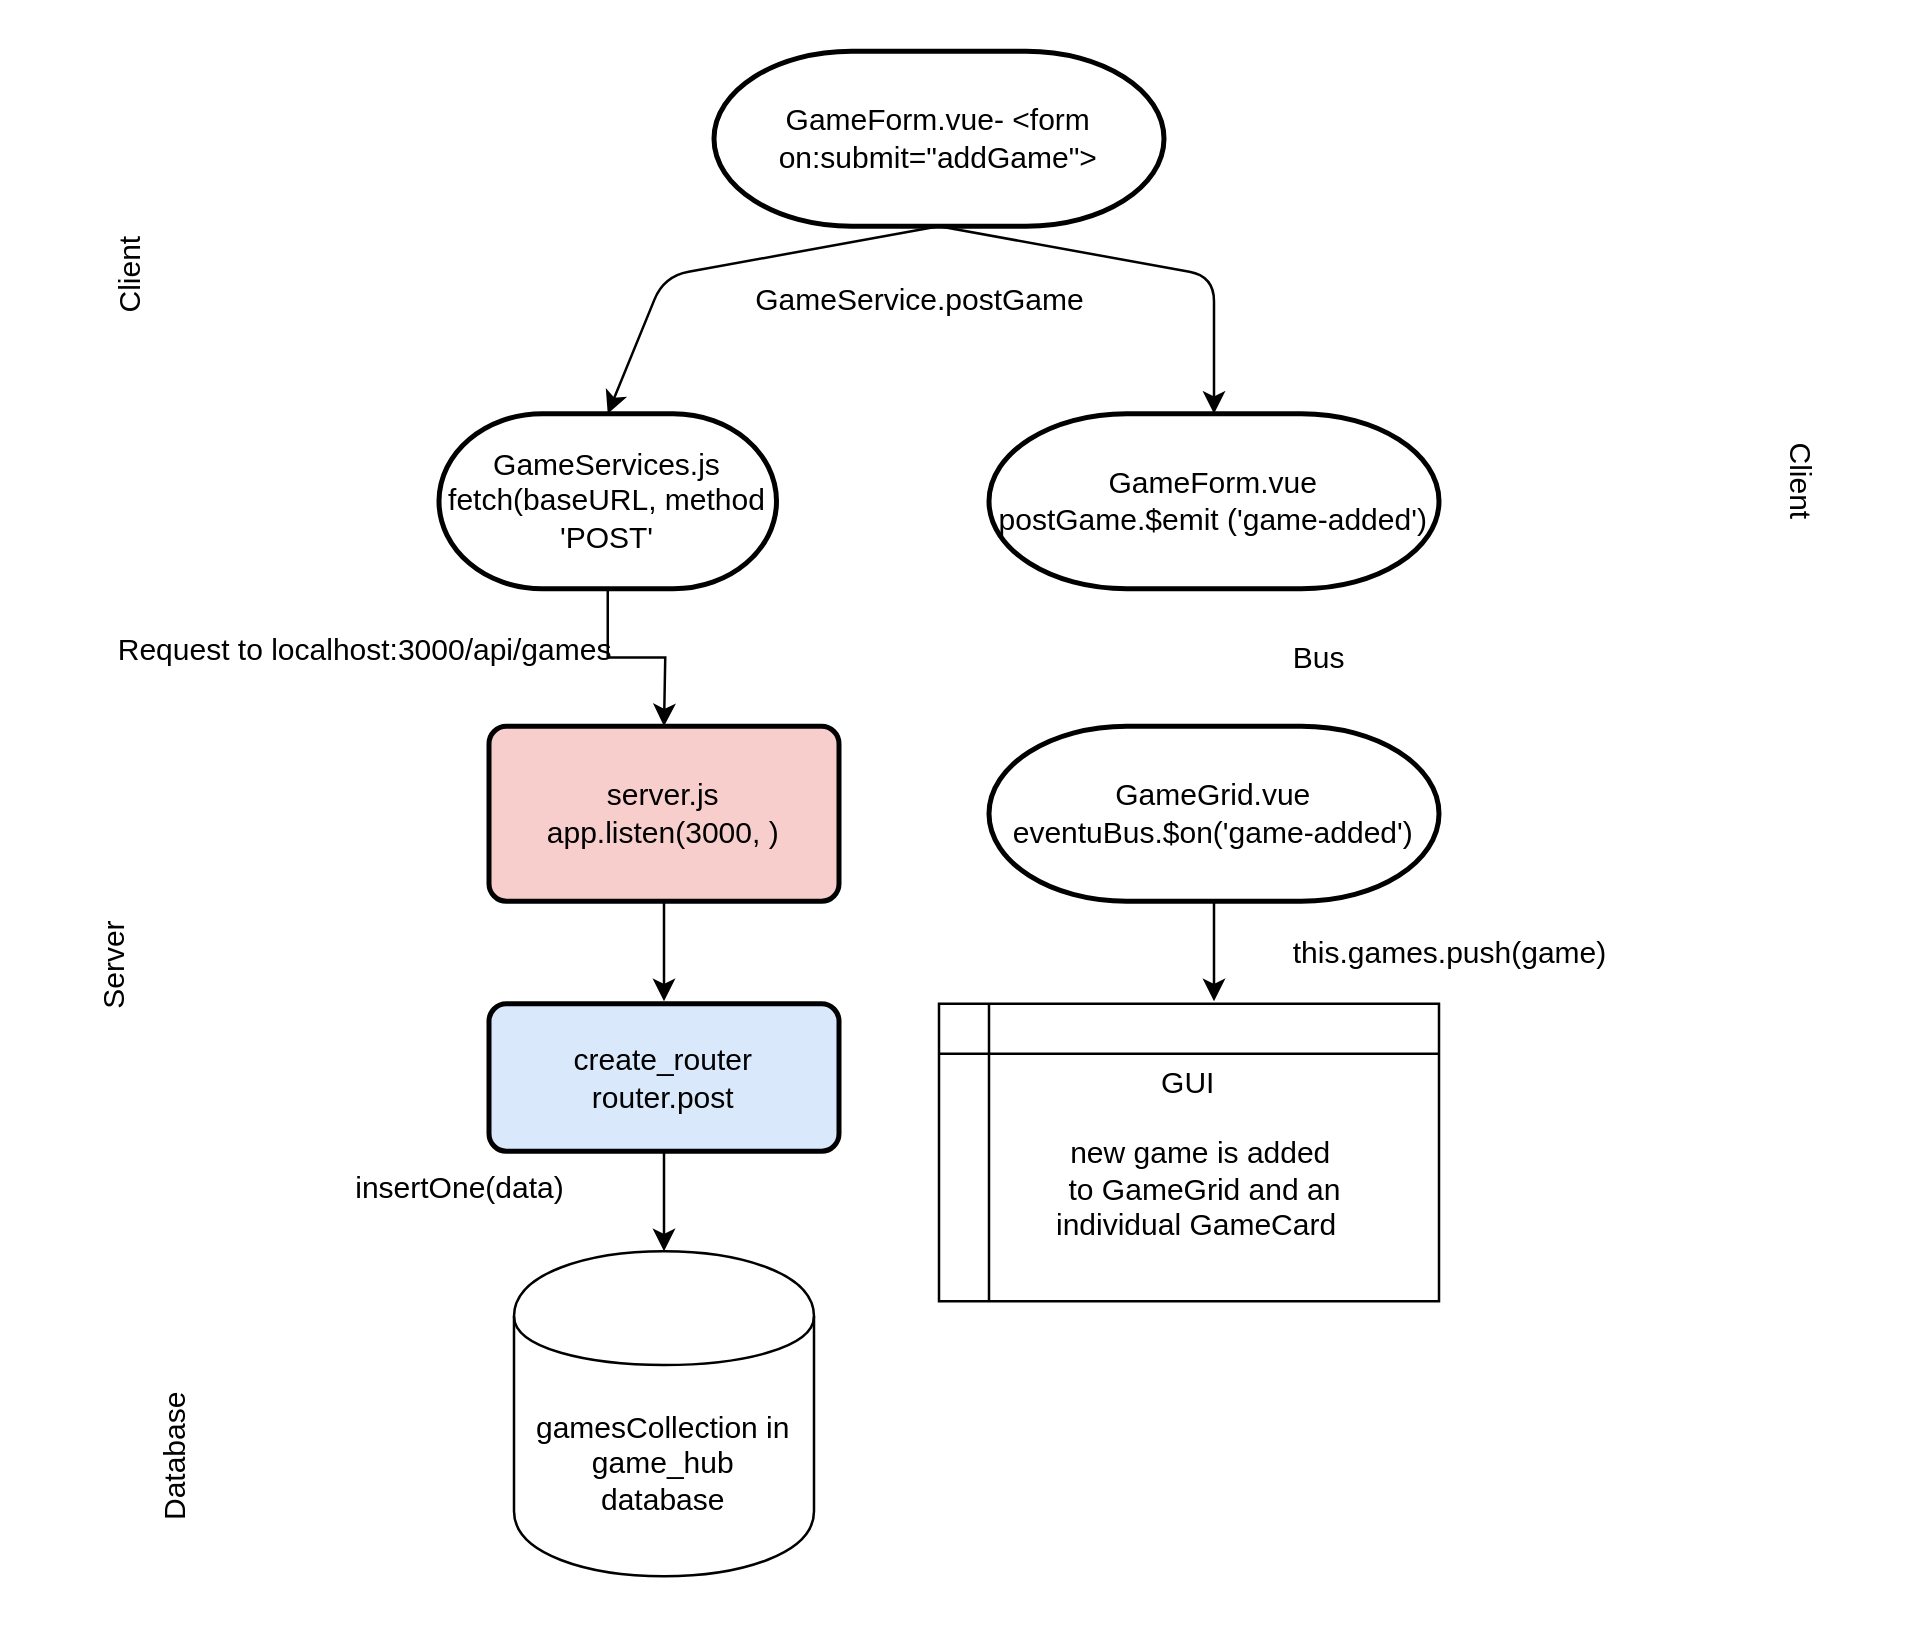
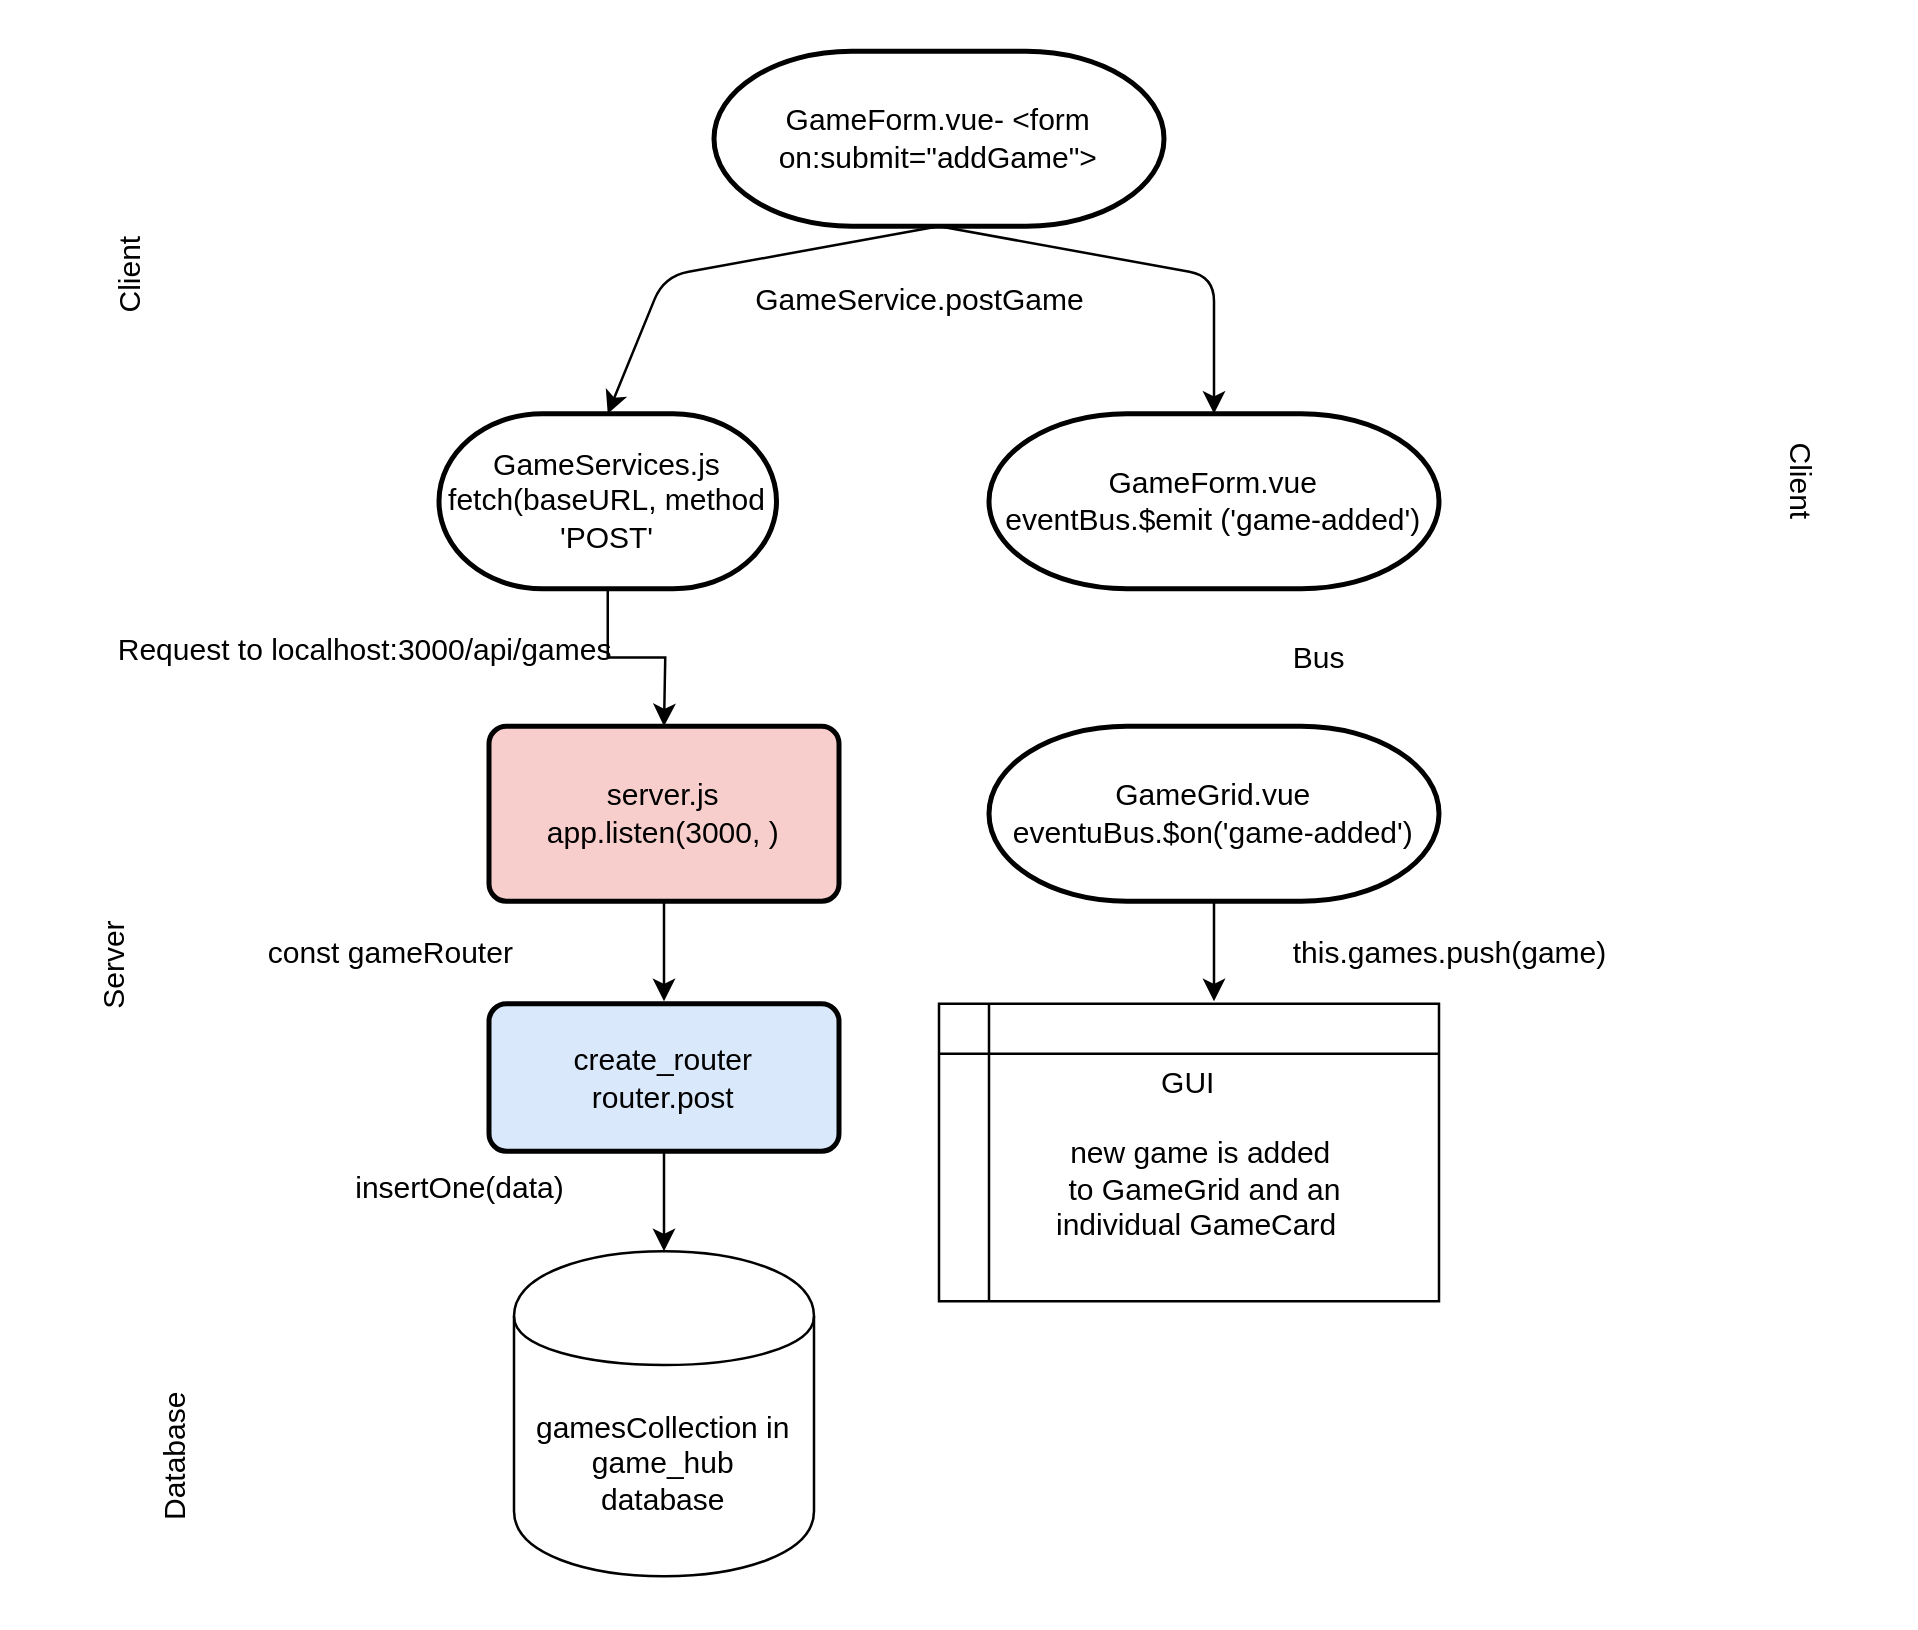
(1214, 501) -> (1214, 501)
none -> (401, 953)
